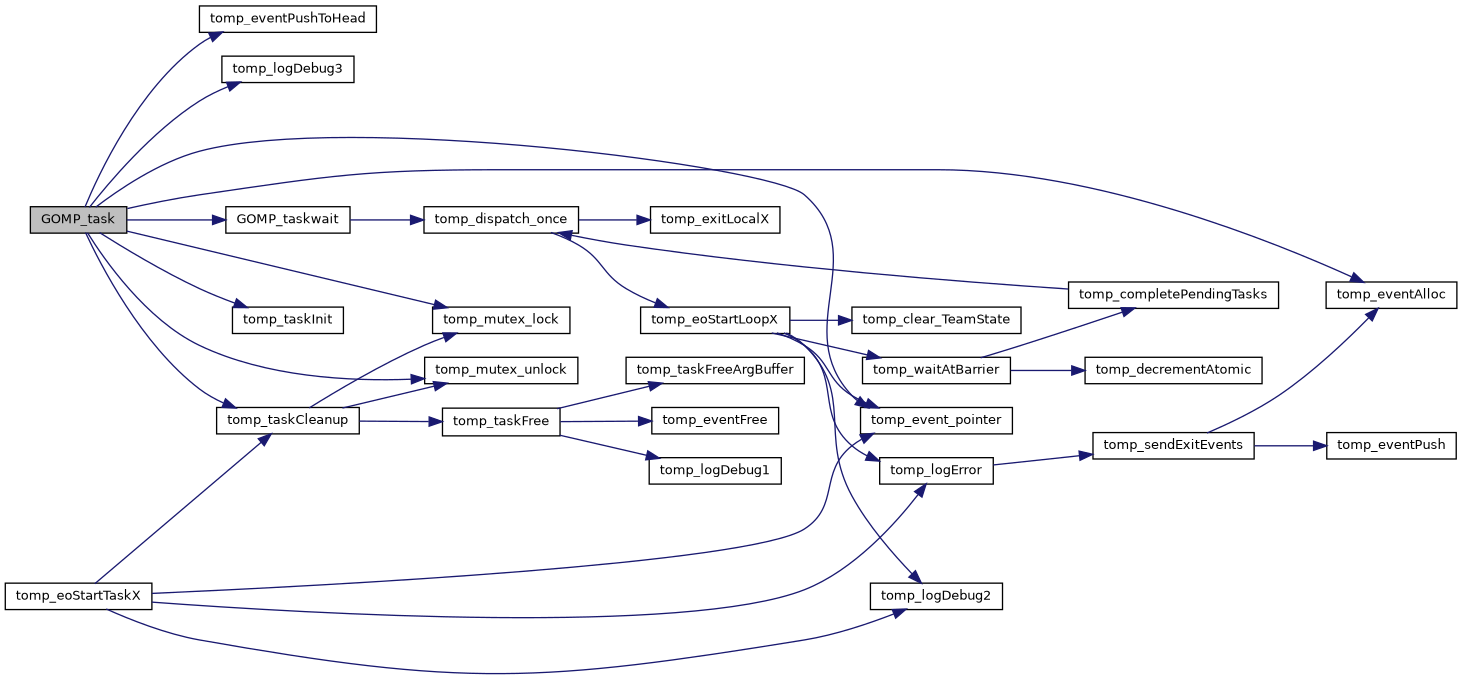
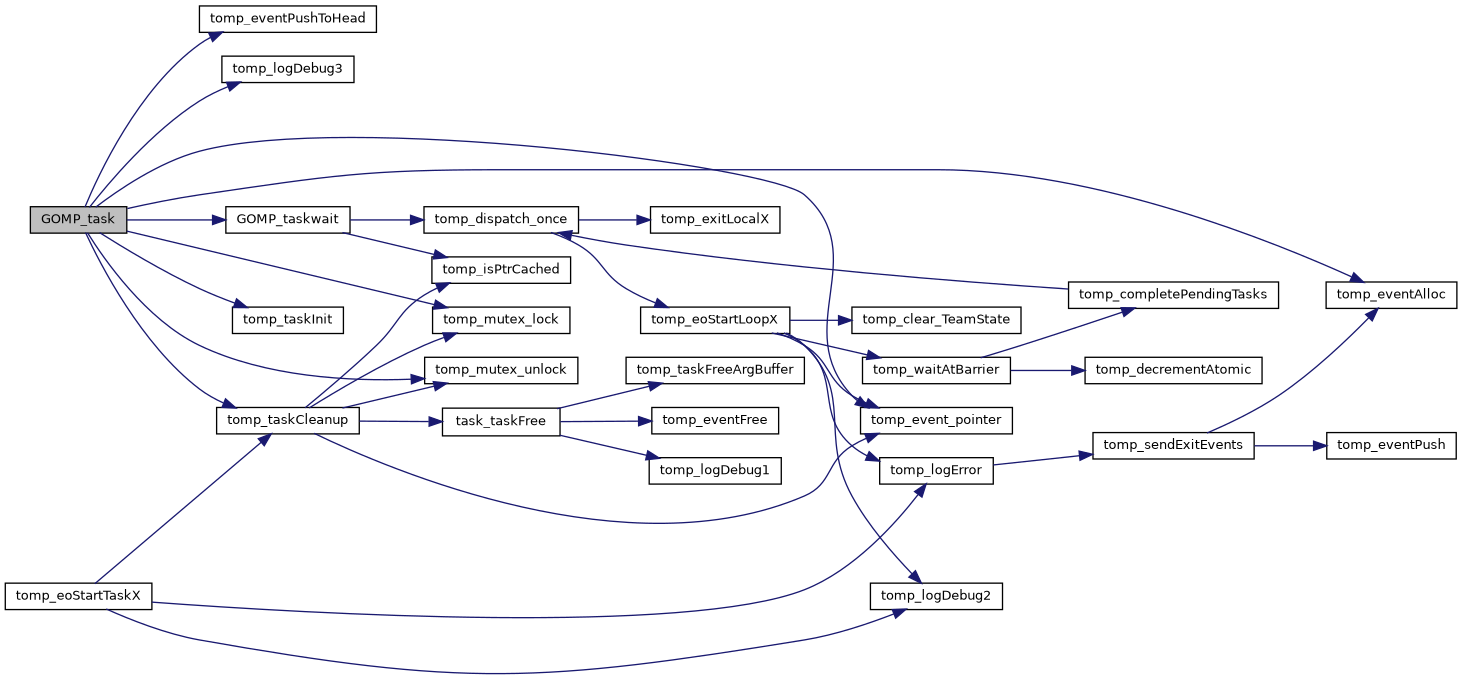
none -> (501, 270)
(501, 422) -> (501, 422)
(535, 570) -> (597, 519)
